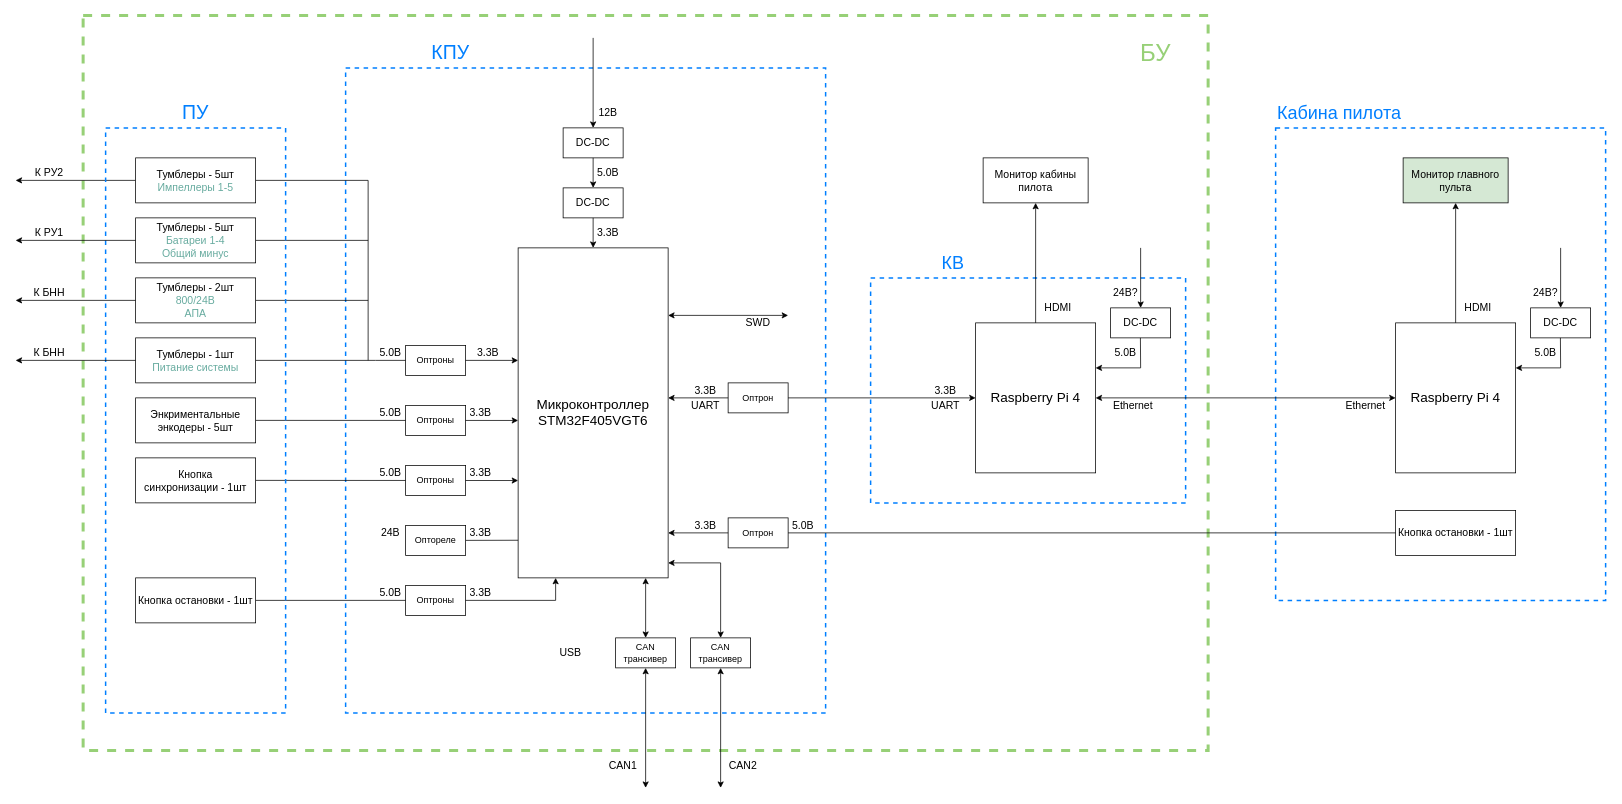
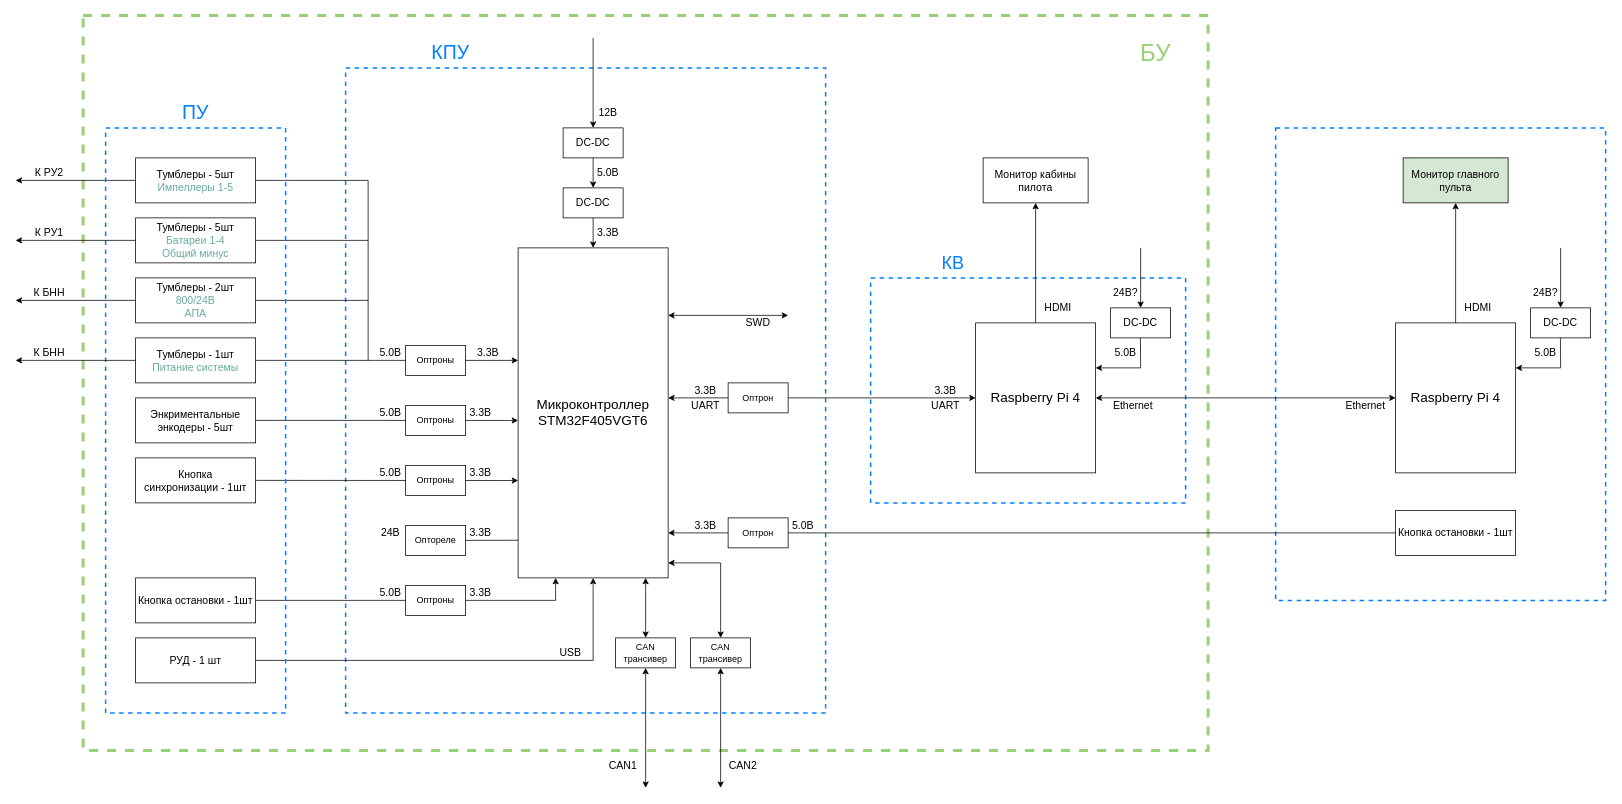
(1339, 113) -> none
none -> (195, 660)
none -> (425, 660)
